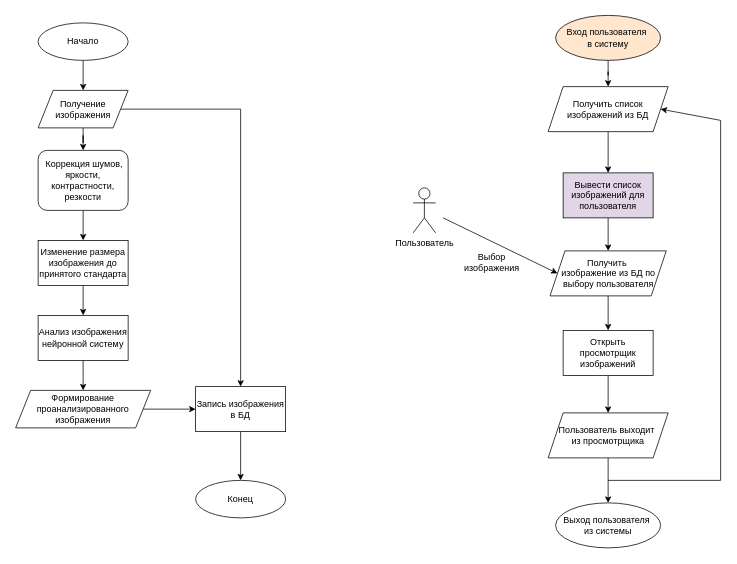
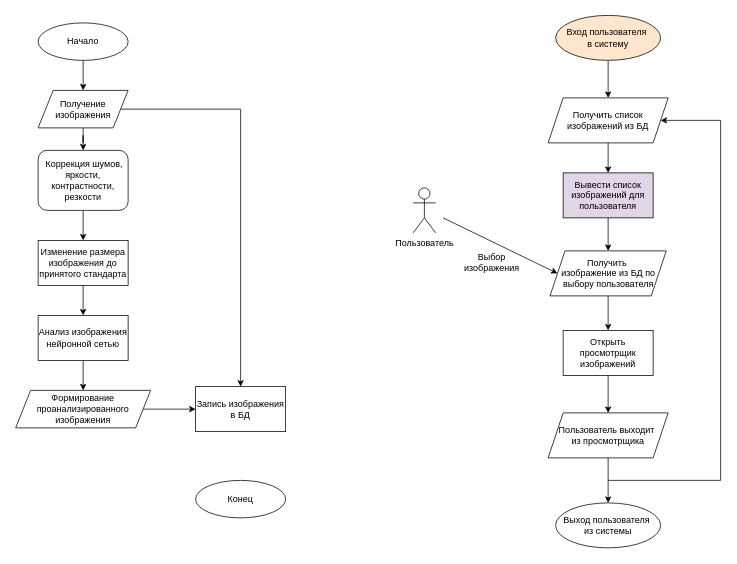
(608, 109) -> (608, 120)
(83, 338) -> (83, 338)
(240, 453) -> none
